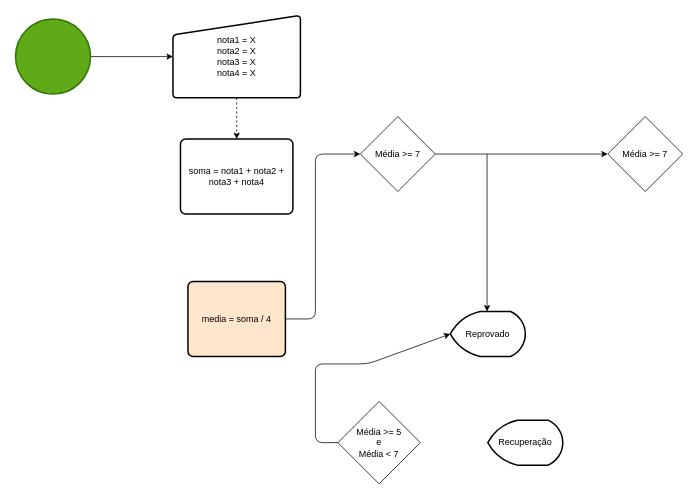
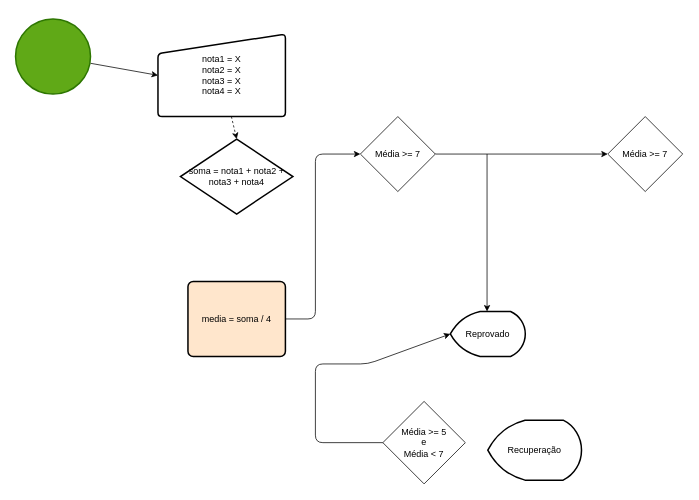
(237, 57) -> (222, 75)
(237, 177) -> (237, 177)
(379, 443) -> (424, 443)
(525, 443) -> (535, 450)
